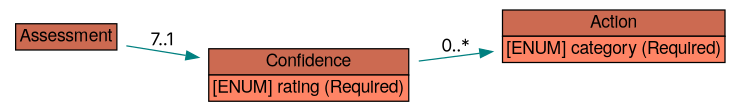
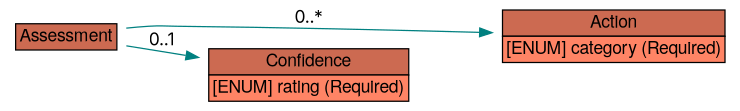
(162, 41) -> (162, 41)
(449, 57) -> (303, 28)
